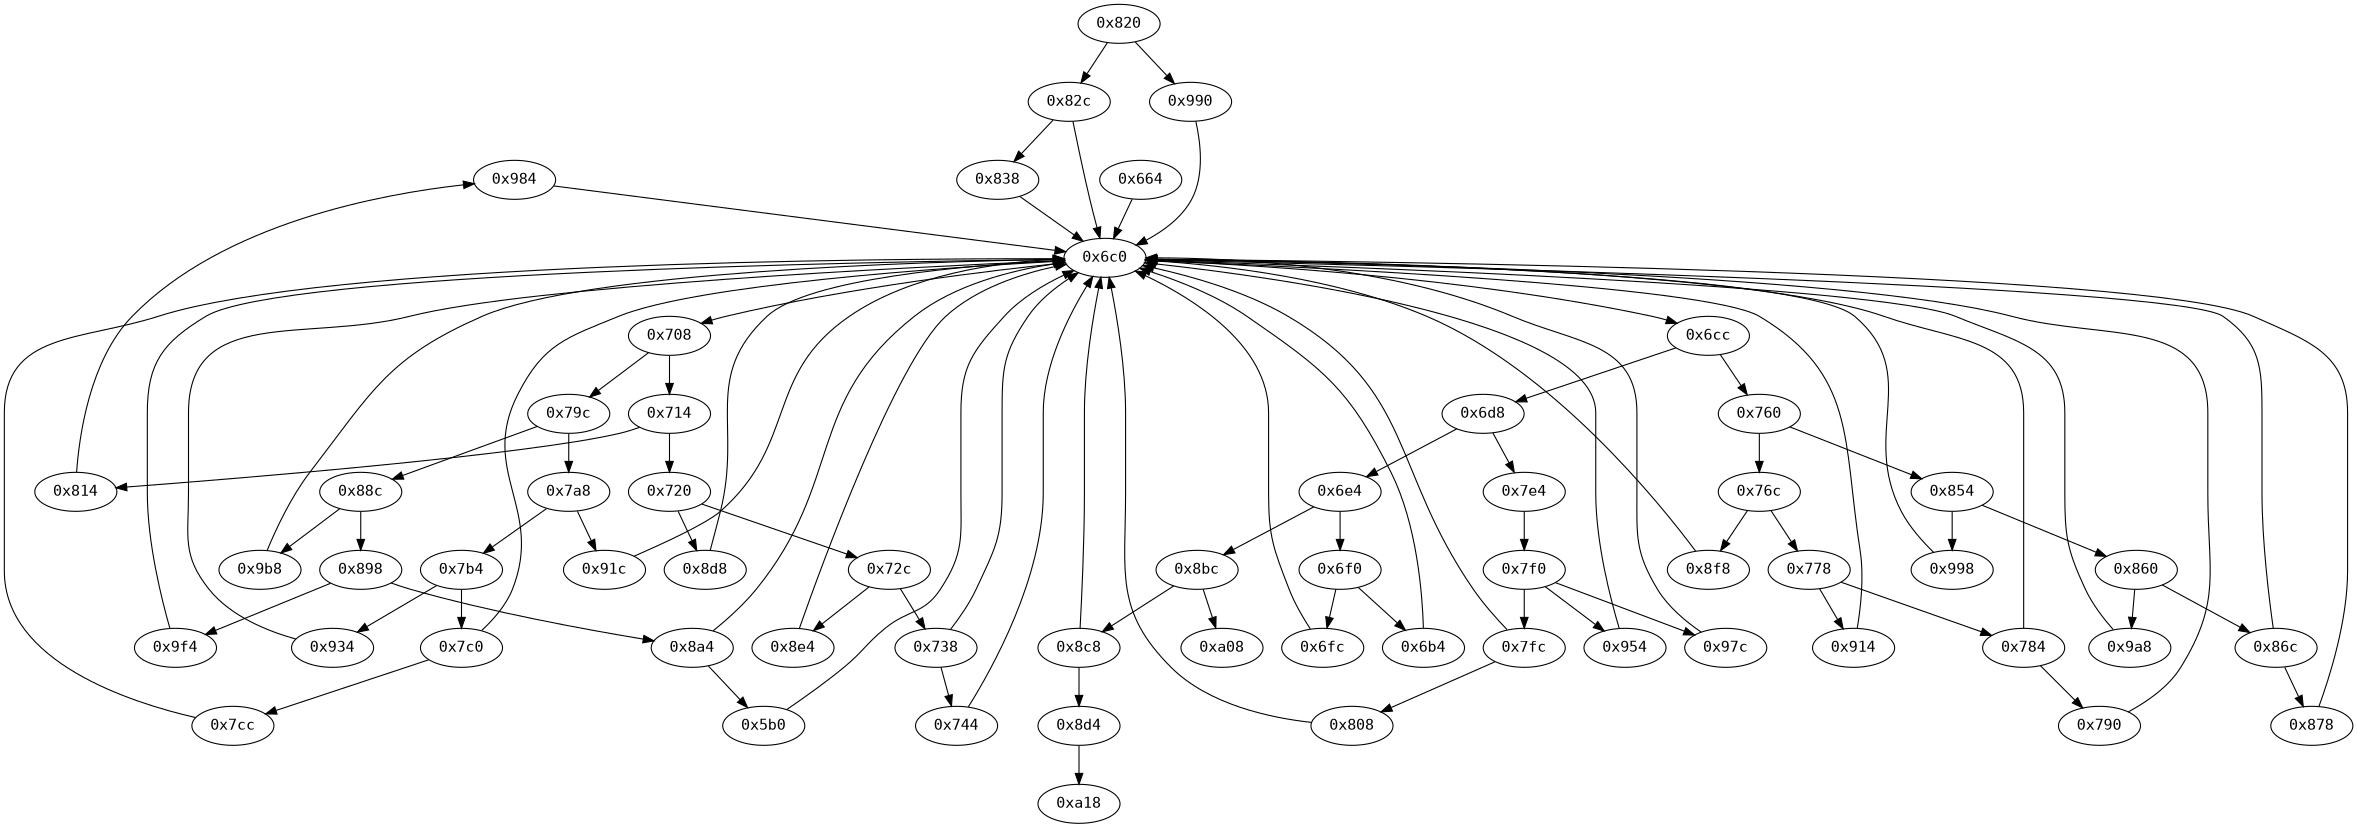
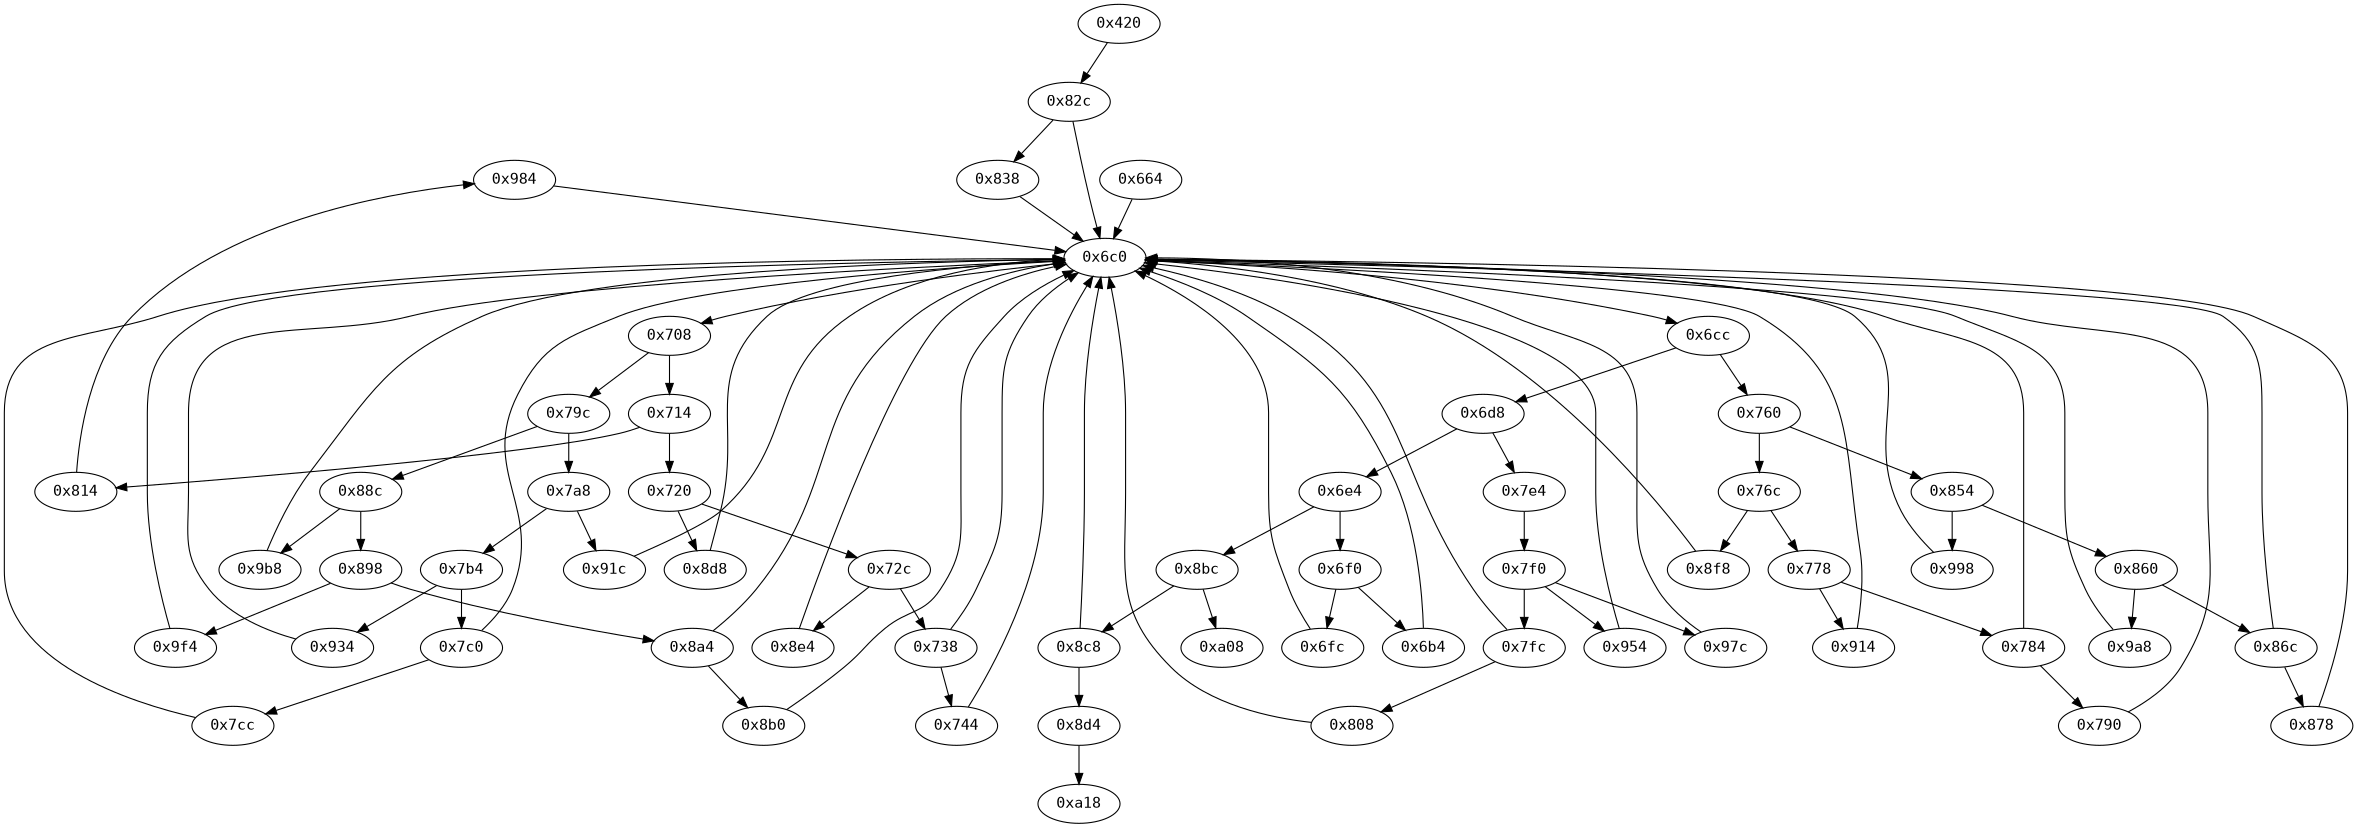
(1119, 24) -> (1119, 24)
(1191, 102) -> none
(764, 726) -> (764, 726)
